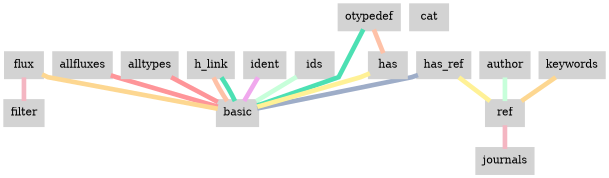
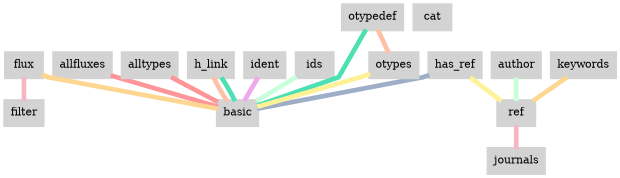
(388, 65) -> (394, 65)
